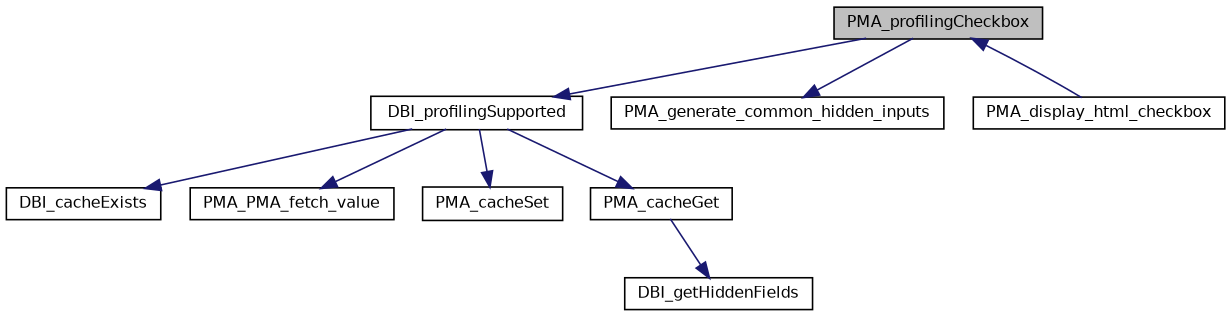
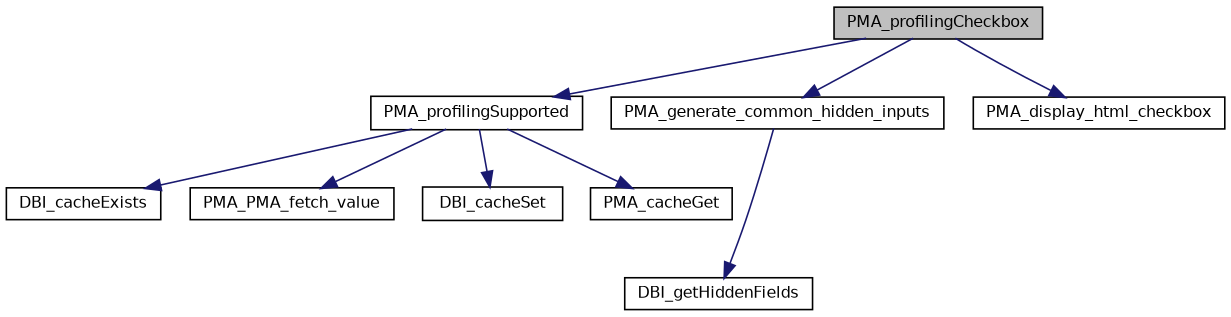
(1034, 71) -> (1003, 65)
(477, 113) -> (477, 113)
(493, 204) -> (493, 204)
(685, 242) -> (754, 196)
